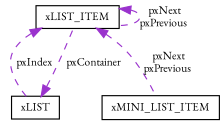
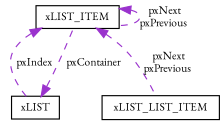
(161, 108) -> (161, 108)
